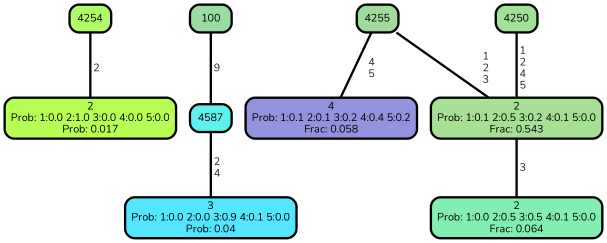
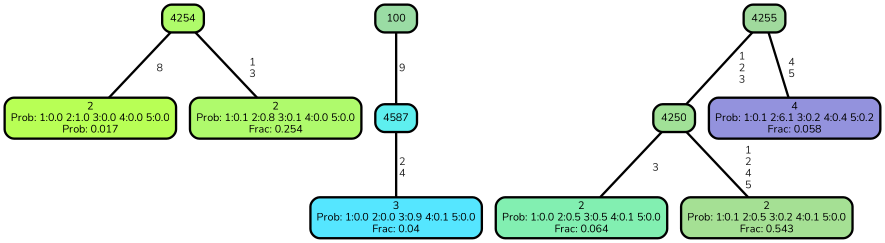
(442, 65) -> (719, 68)
(95, 68) -> (159, 68)
none -> (276, 118)
(331, 118) -> (795, 118)
(517, 168) -> (631, 165)
(211, 218) -> (396, 218)
